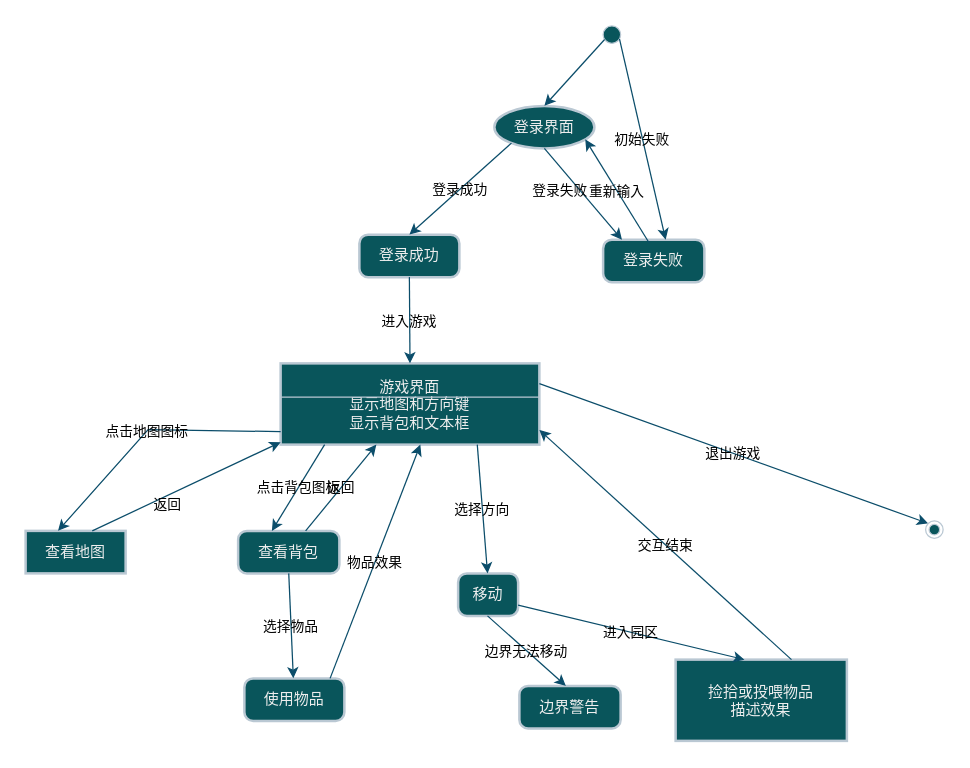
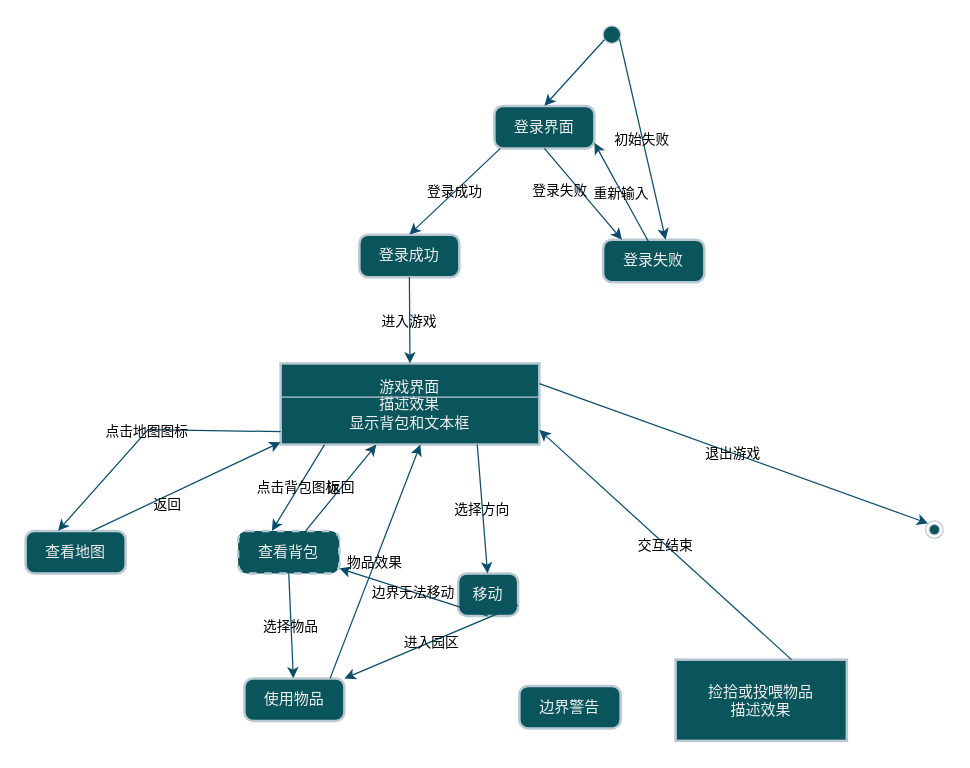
(544, 127) -> (544, 127)
(410, 404) -> (410, 404)
(76, 552) -> (76, 552)
(289, 552) -> (289, 552)
(627, 631) -> (424, 645)
(525, 649) -> (403, 589)
